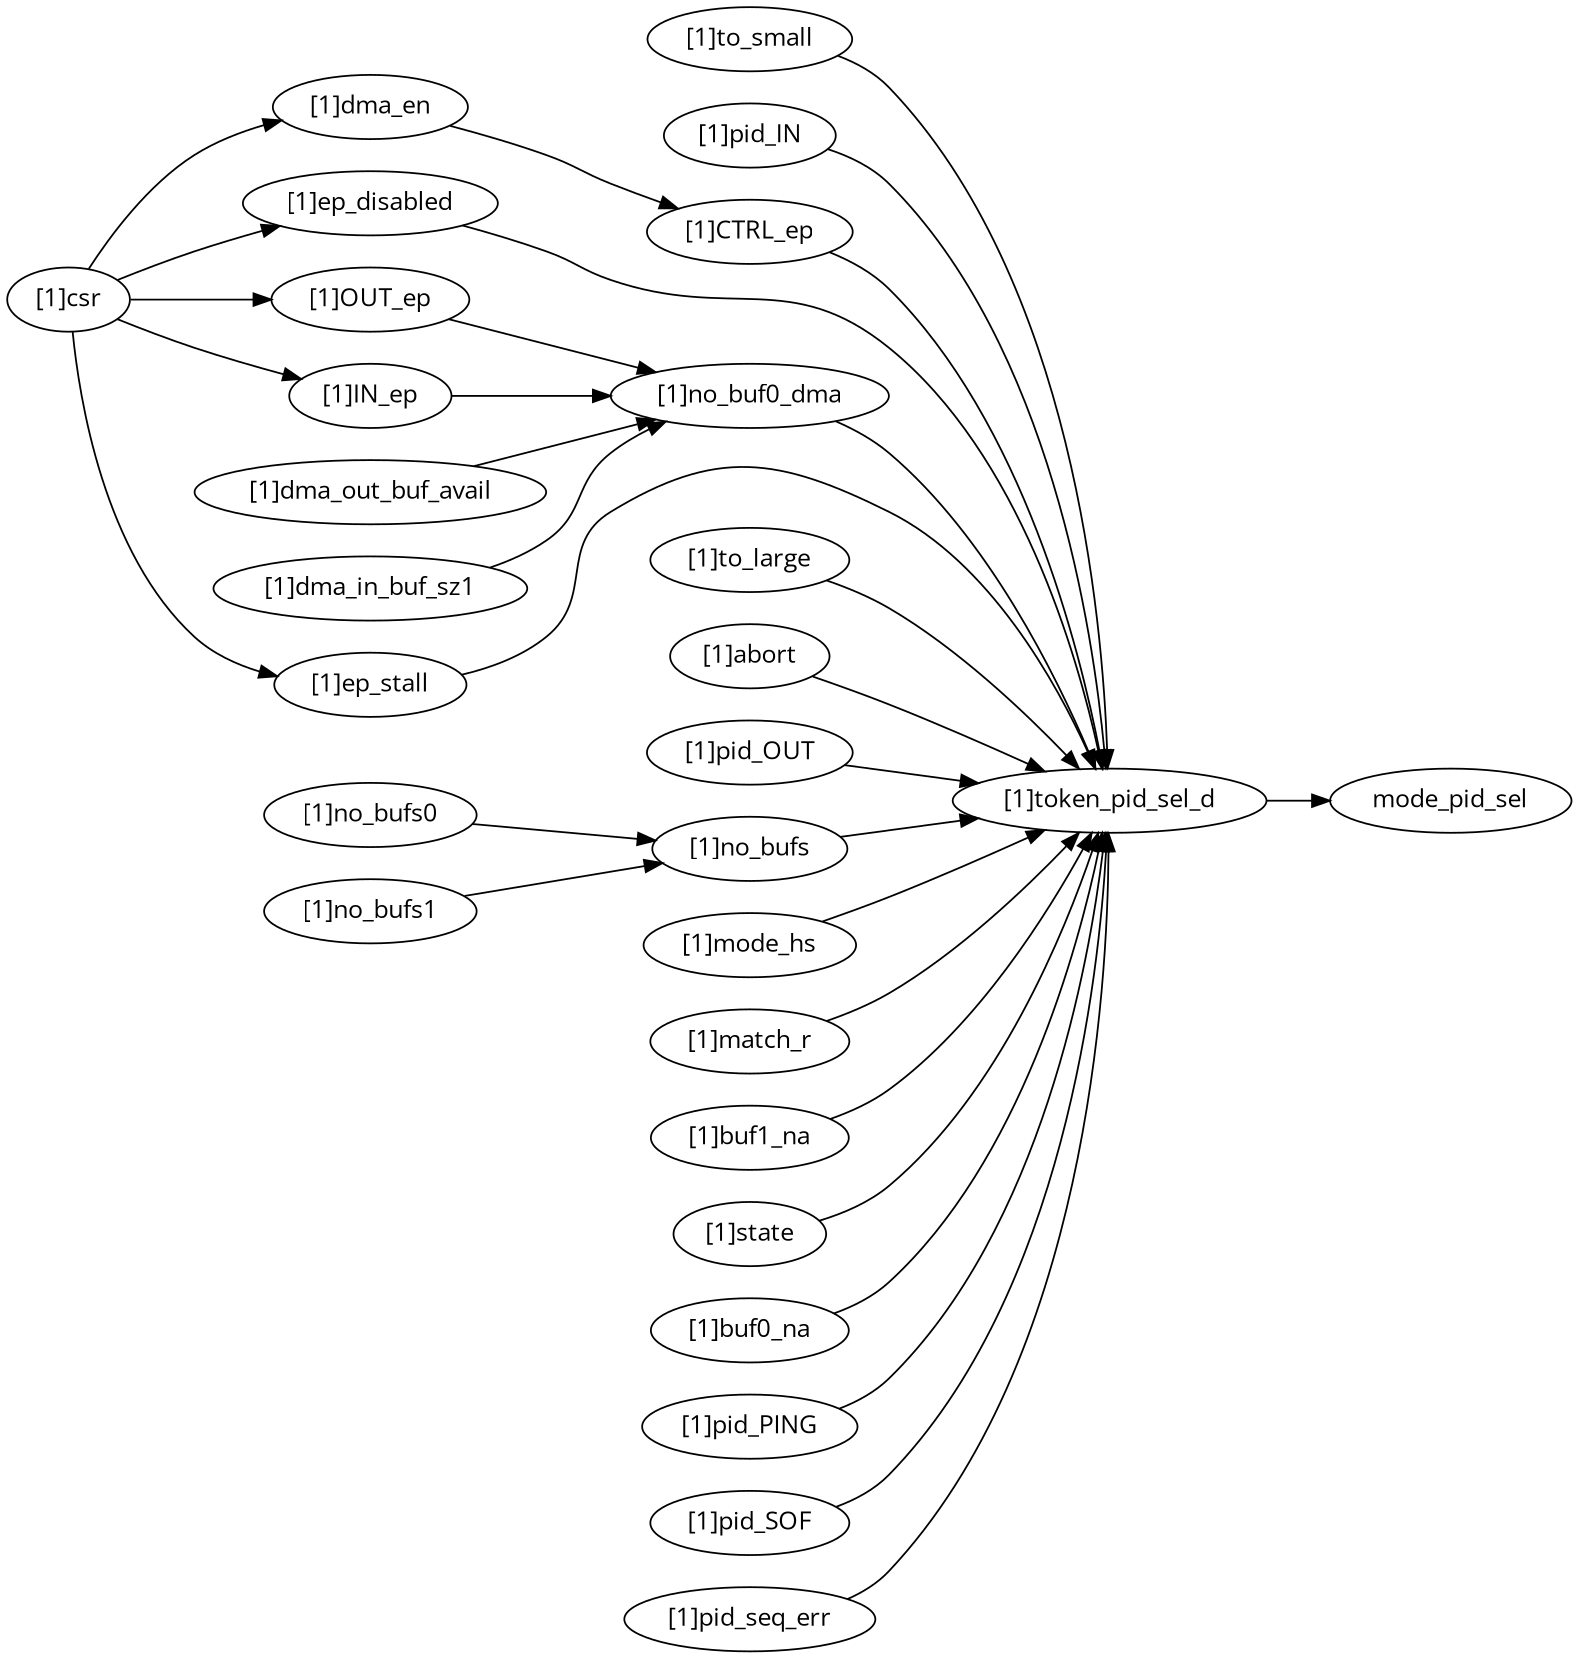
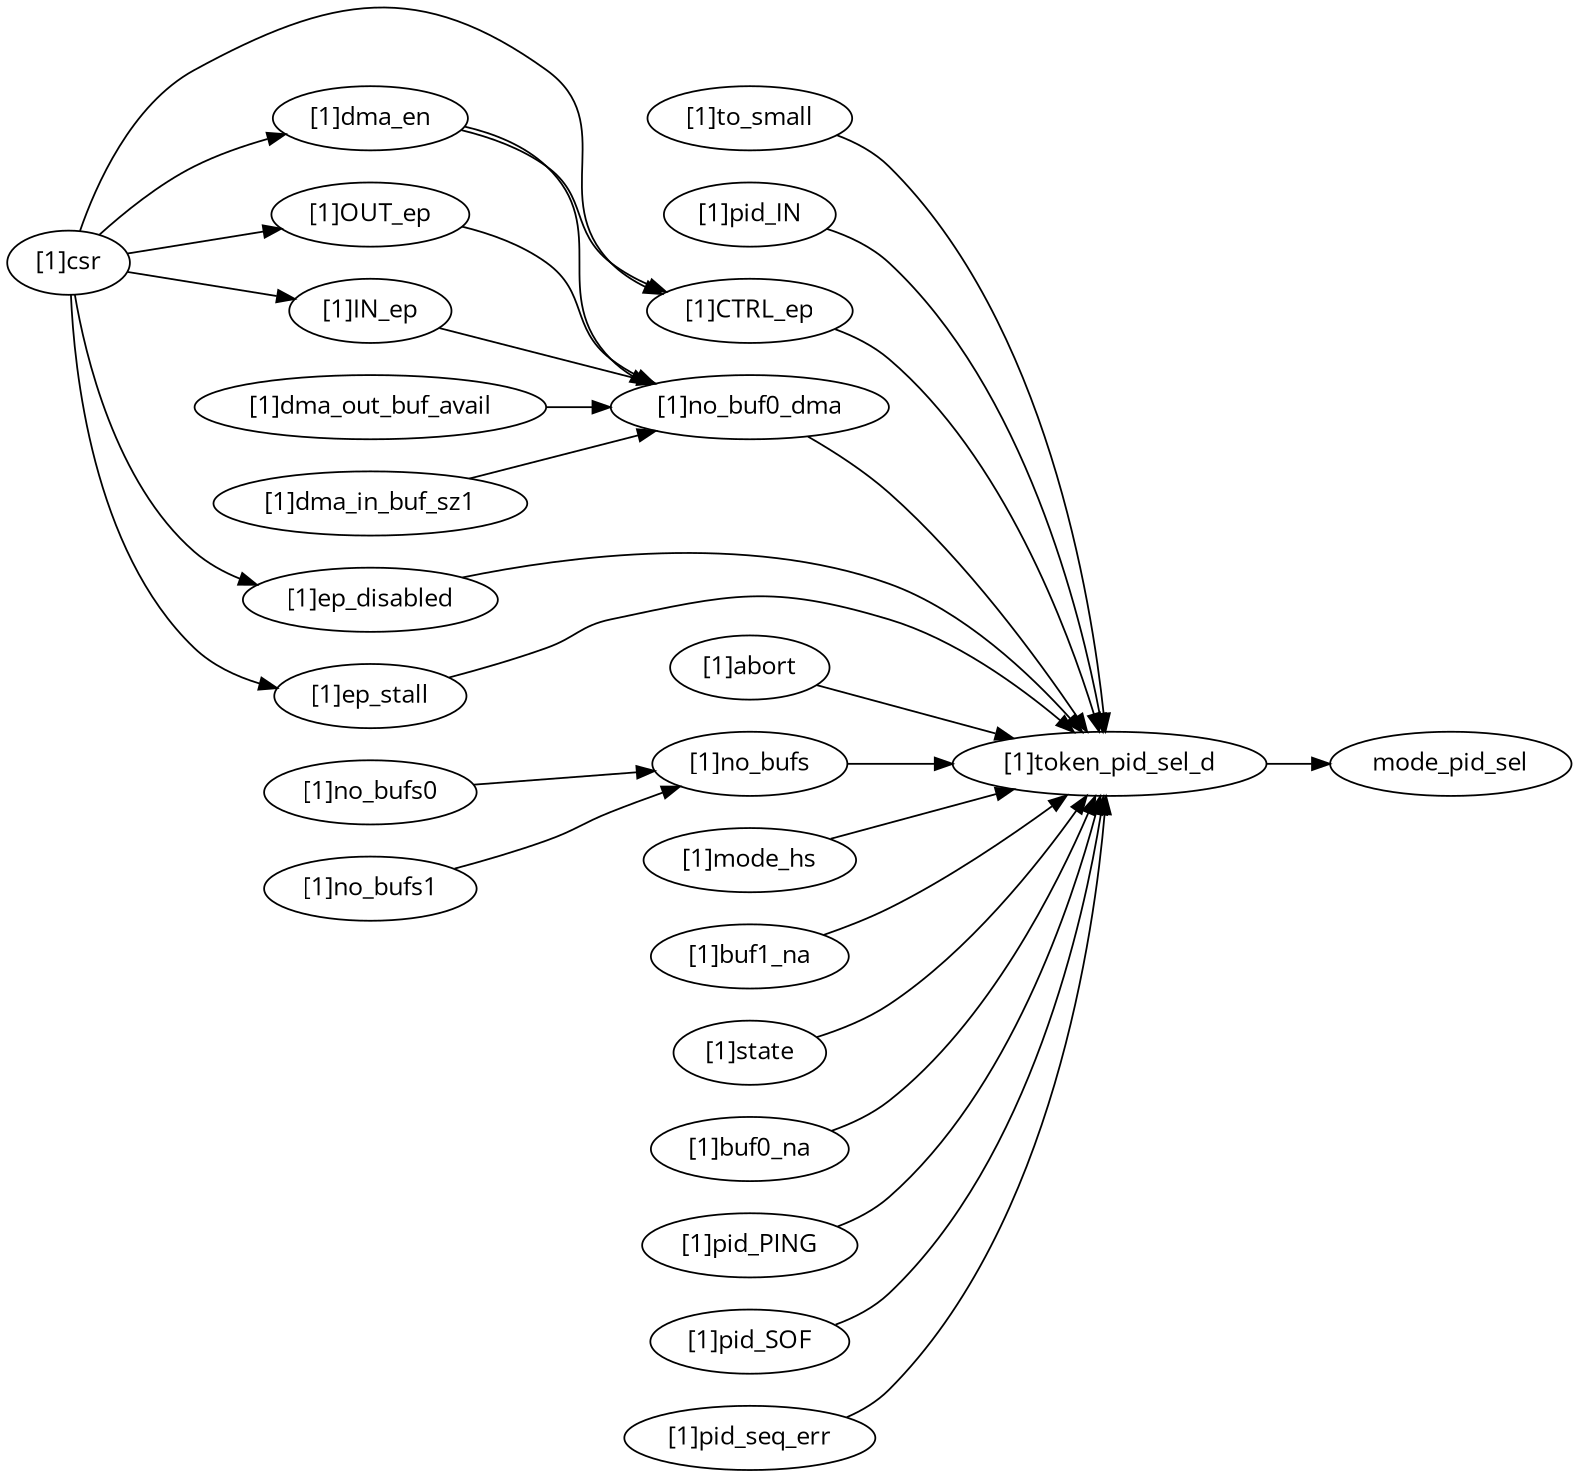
none -> (398, 9)
none -> (579, 247)
(750, 560) -> none
(750, 753) -> none
(750, 1041) -> none
